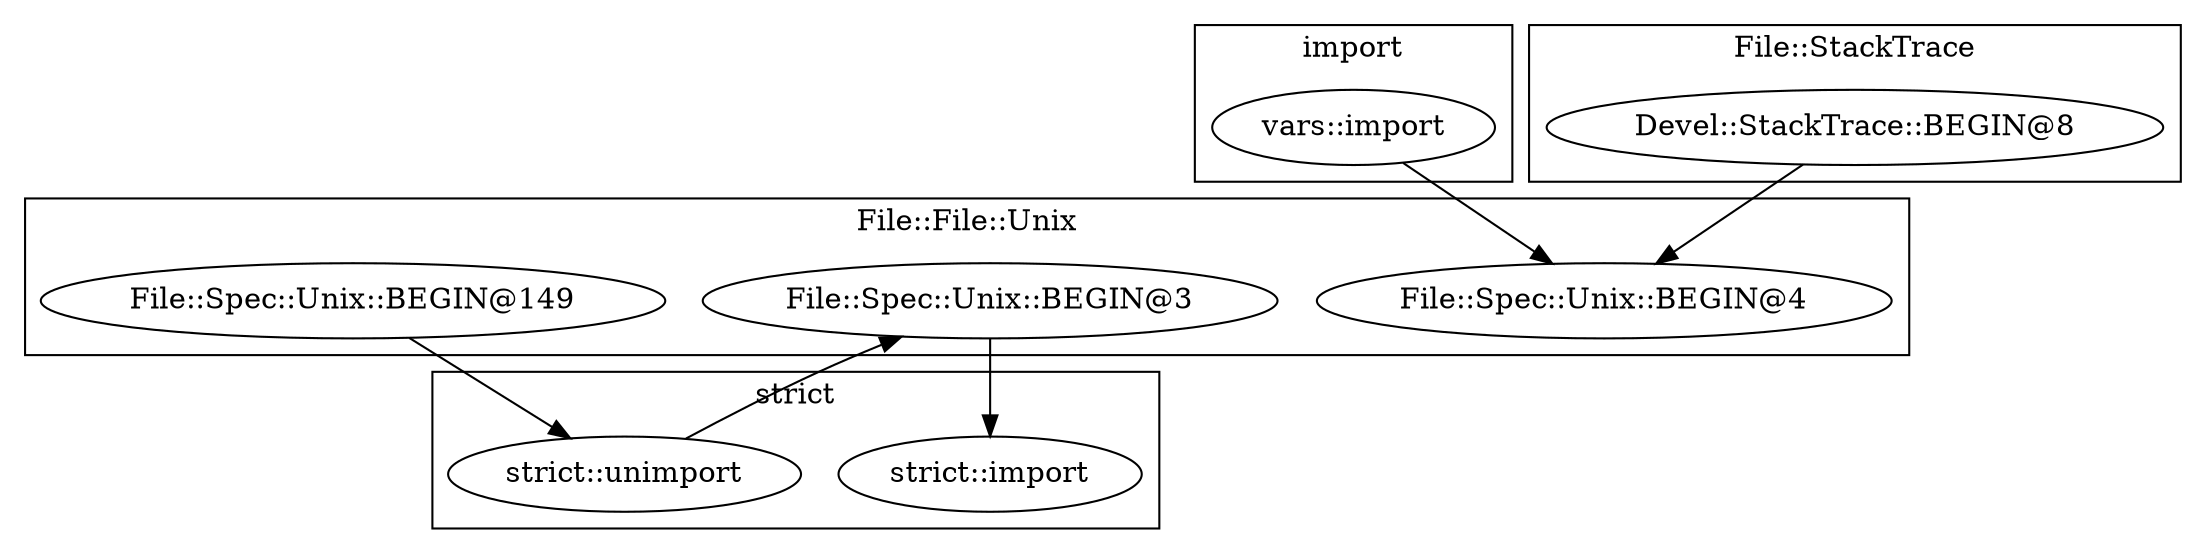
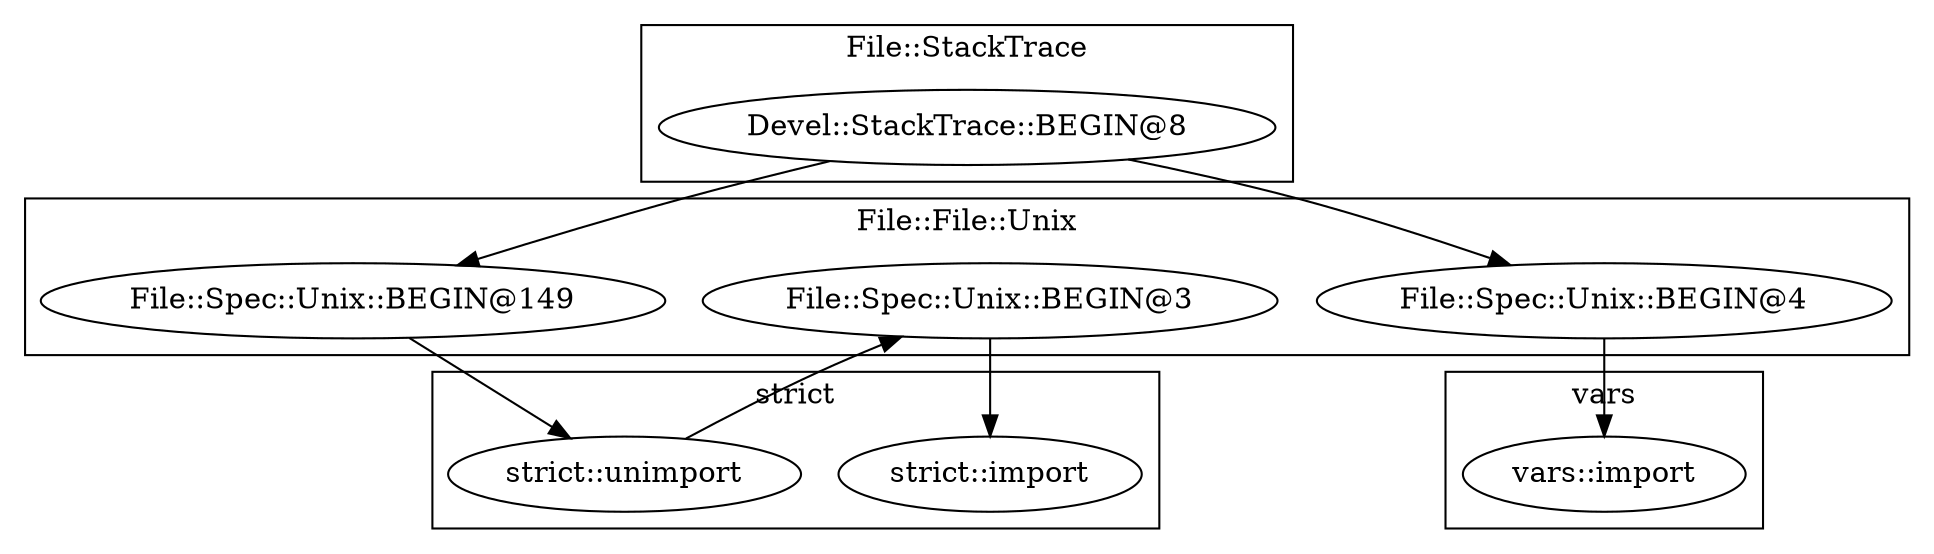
(1354, 49) -> (1604, 396)
none -> (635, 212)
(1475, 212) -> (1604, 385)
